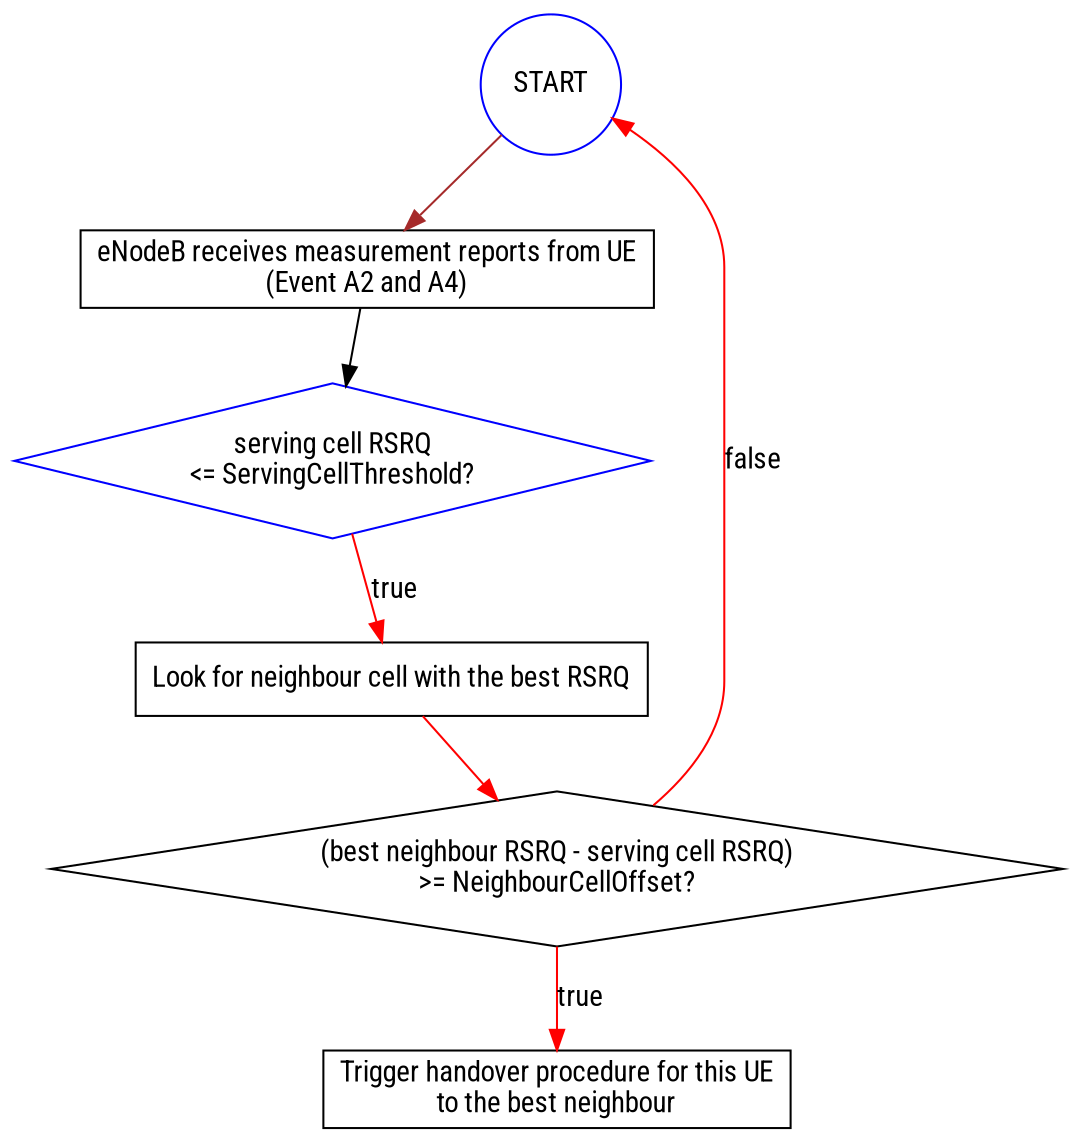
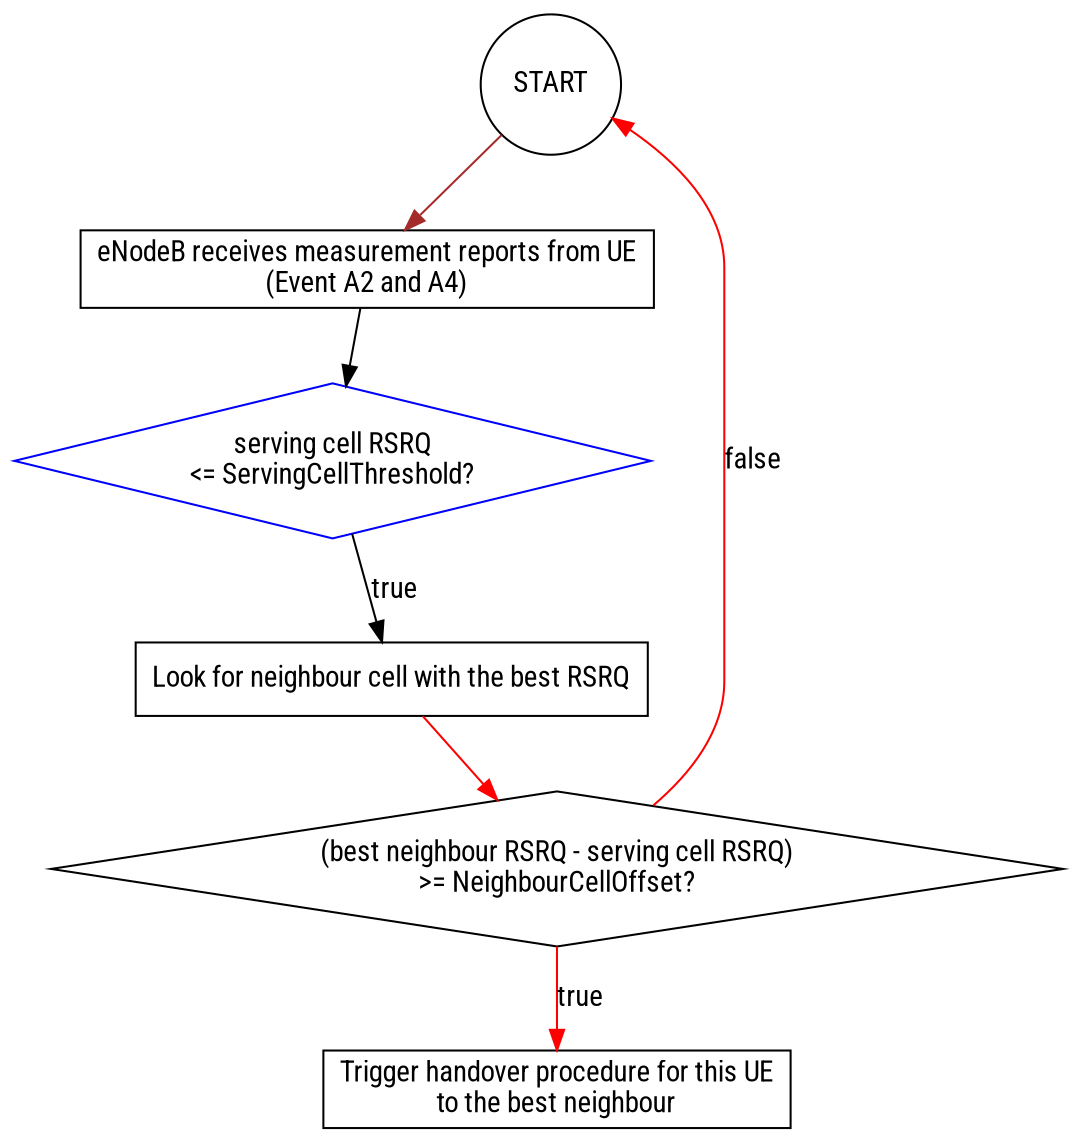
(551, 85) -> (551, 85)
(364, 578) -> (364, 578)
